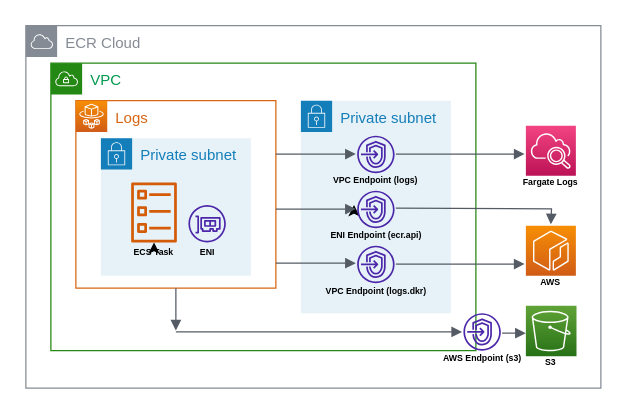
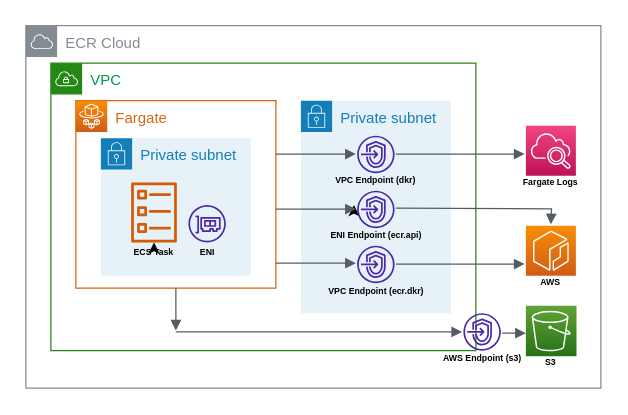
(132, 118) -> (145, 118)
(376, 178) -> (376, 178)
(376, 289) -> (376, 289)
